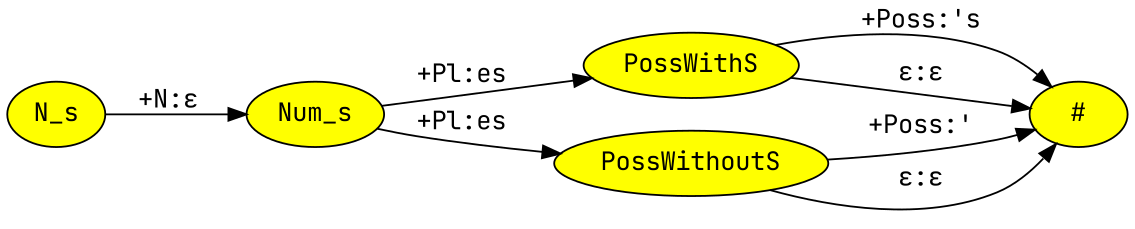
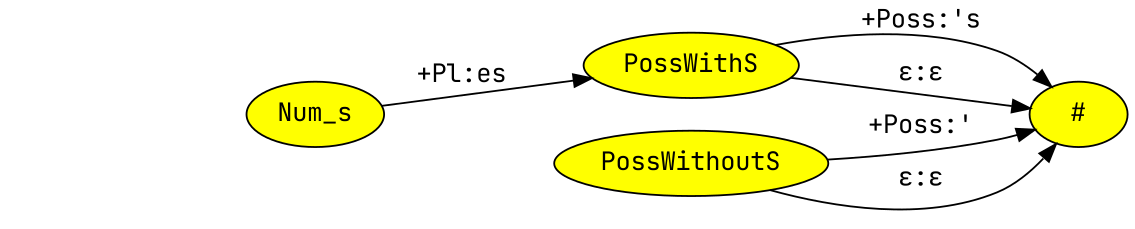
(56, 114) -> none
(459, 142) -> none
